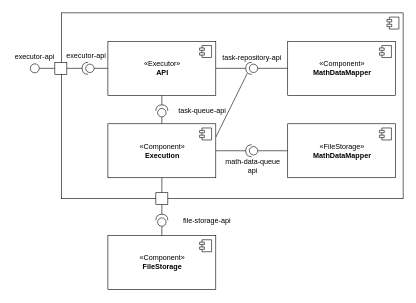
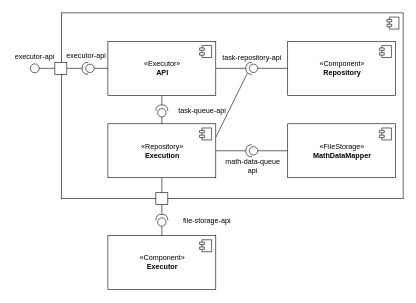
(343, 68) -> (343, 68)
(163, 151) -> (163, 151)
(163, 263) -> (163, 263)
